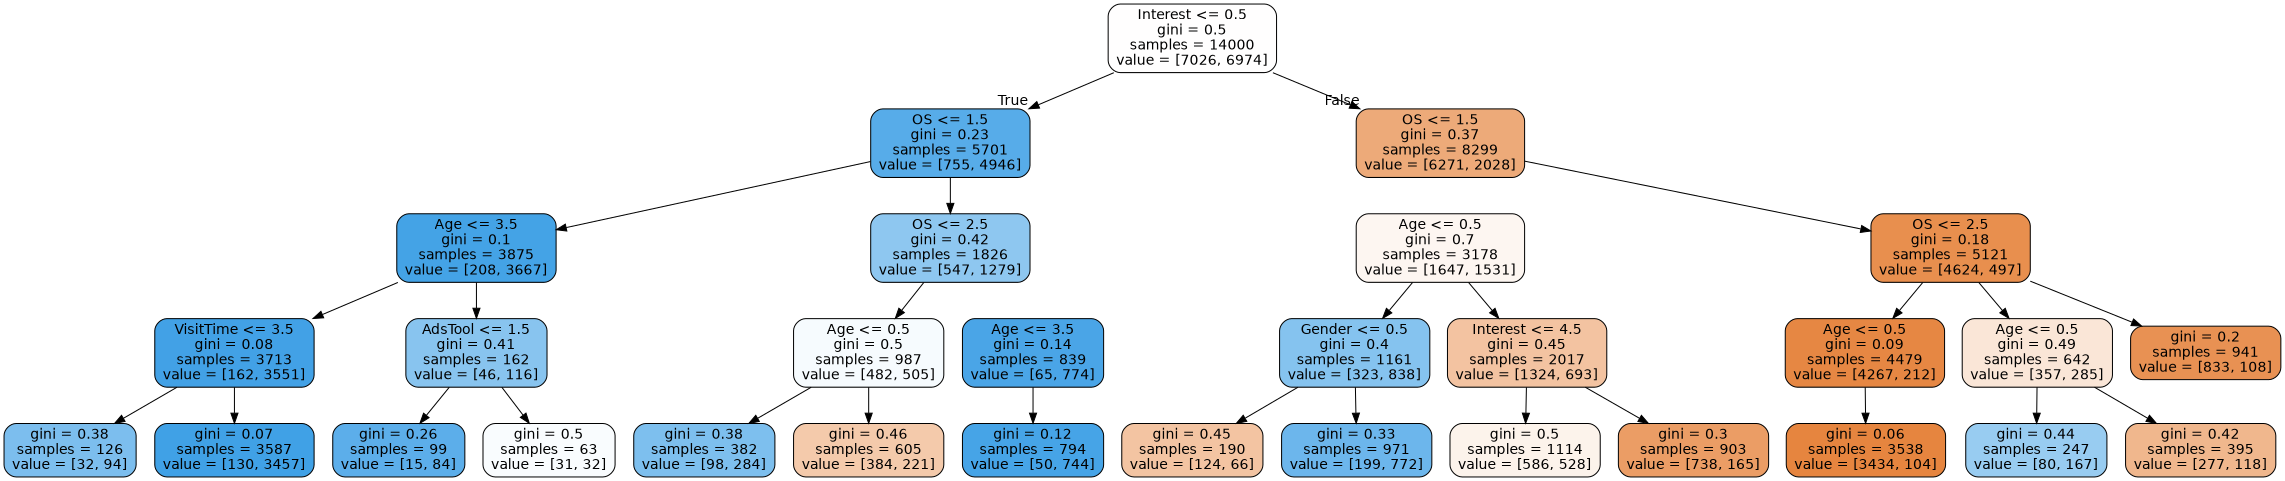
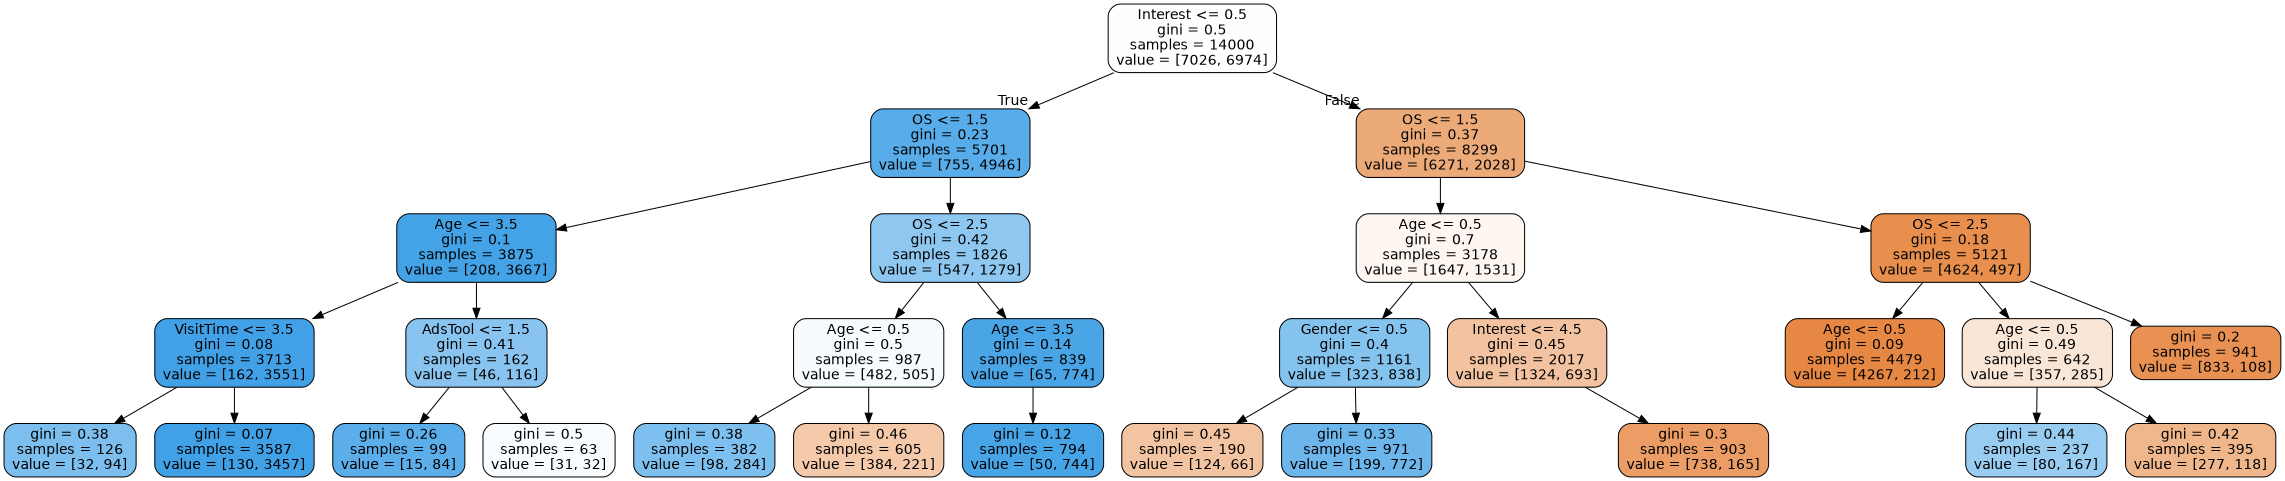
none -> (1440, 190)
none -> (988, 296)
(1525, 450) -> none
(1866, 450) -> none
(2036, 450) -> (2036, 450)
